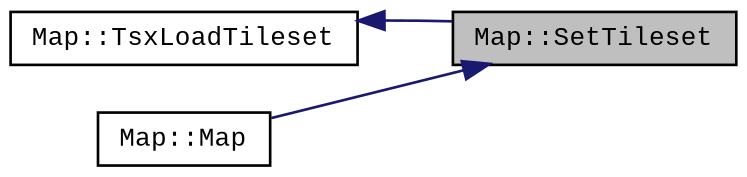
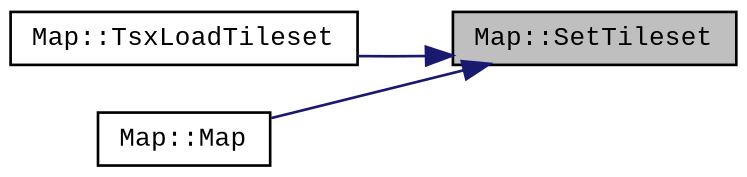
(419, 21) -> (392, 56)
